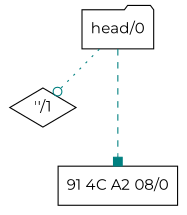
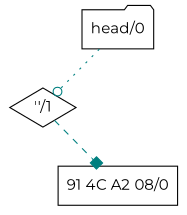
(118, 102) -> (73, 139)
